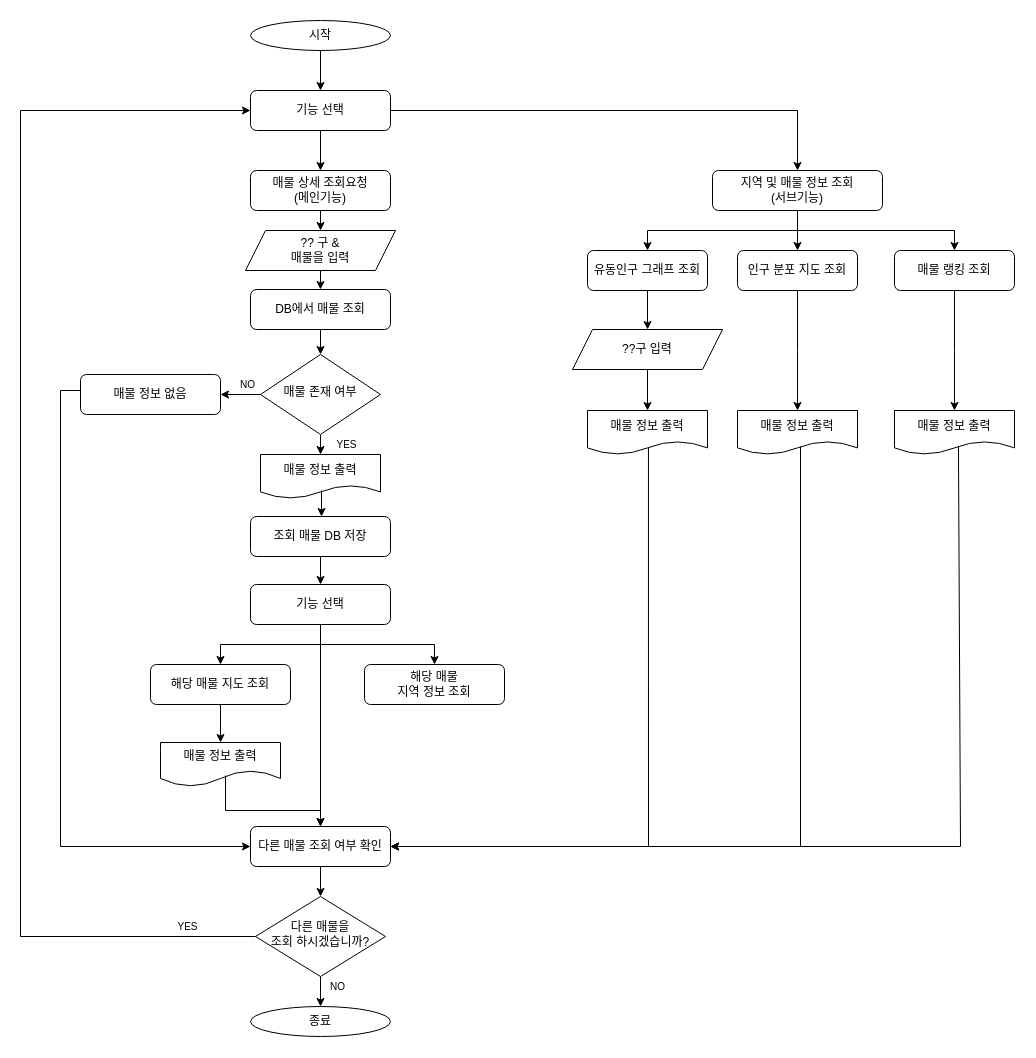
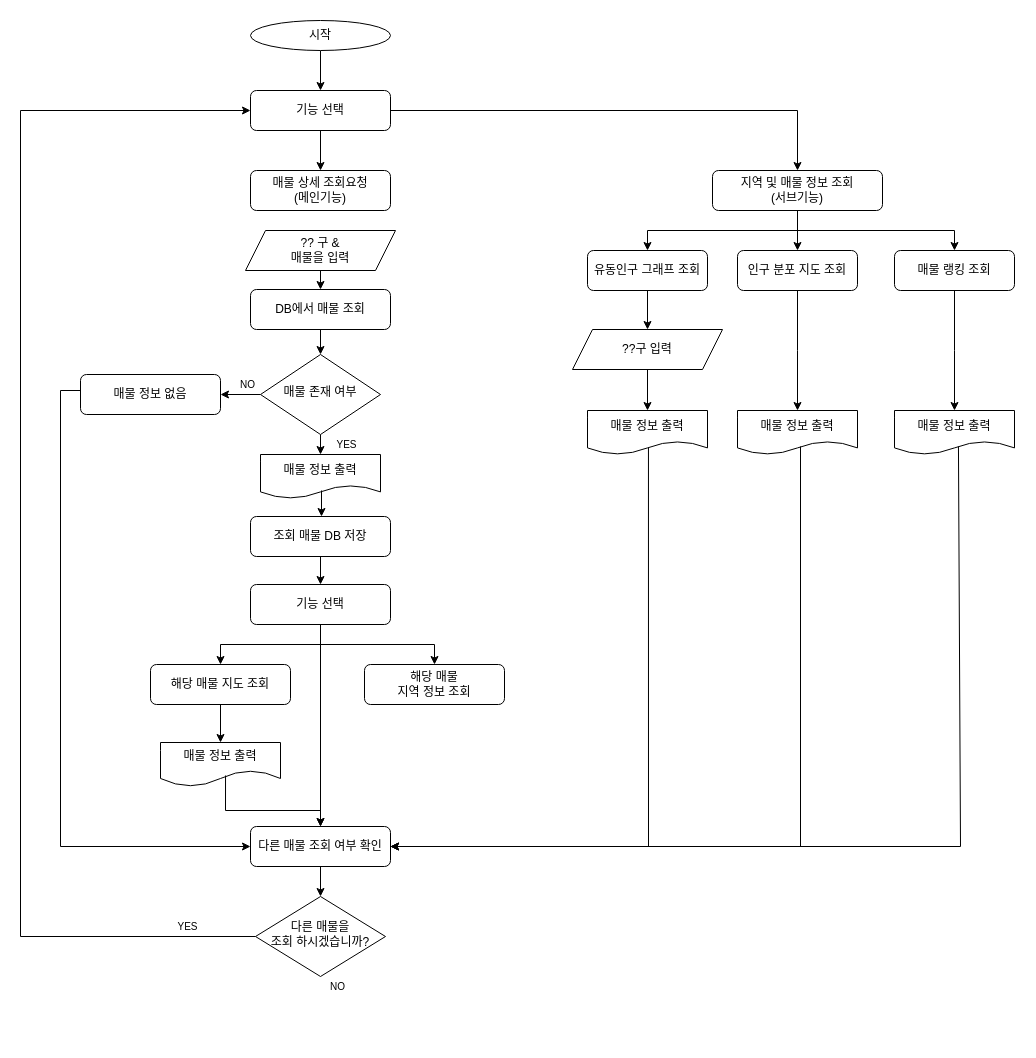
(321, 217) -> none
(321, 988) -> none
(321, 1022) -> none
